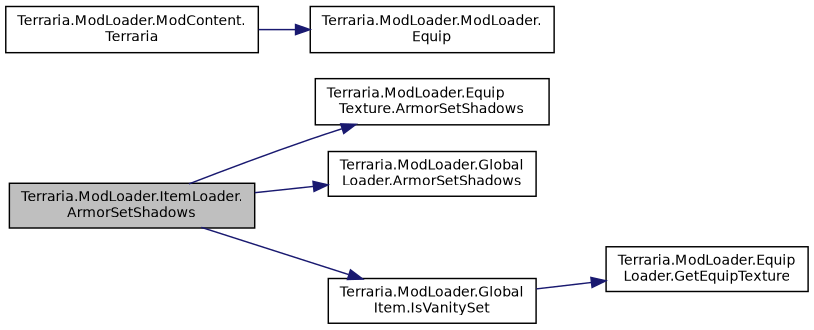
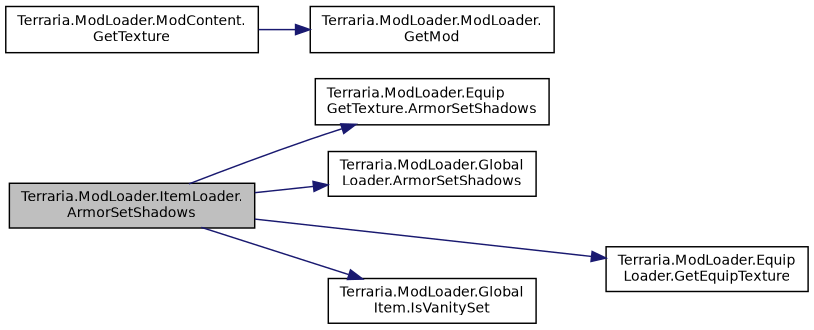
(132, 30) -> (132, 30)
(432, 30) -> (432, 30)
(432, 102) -> (432, 102)
(564, 286) -> (423, 238)
